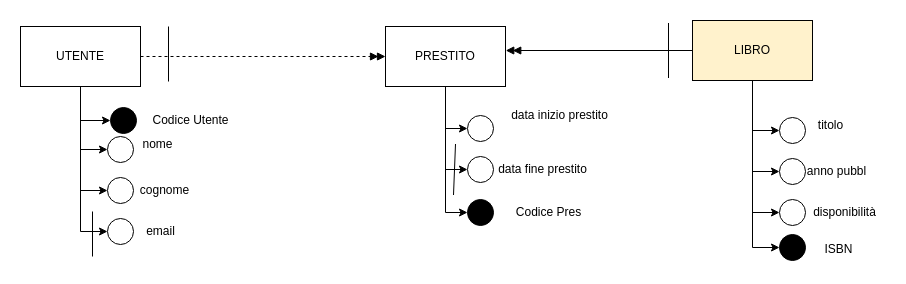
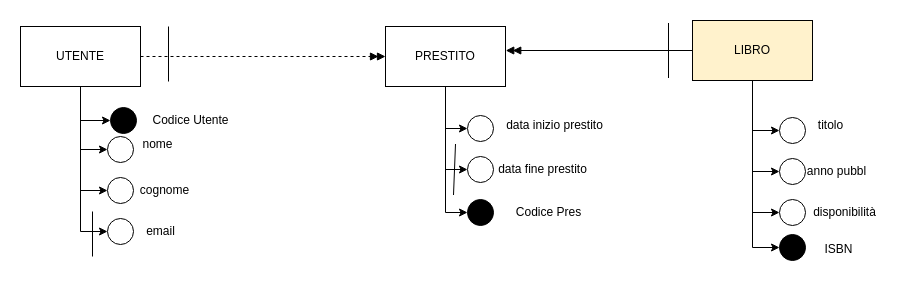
(559, 116) -> (554, 126)
